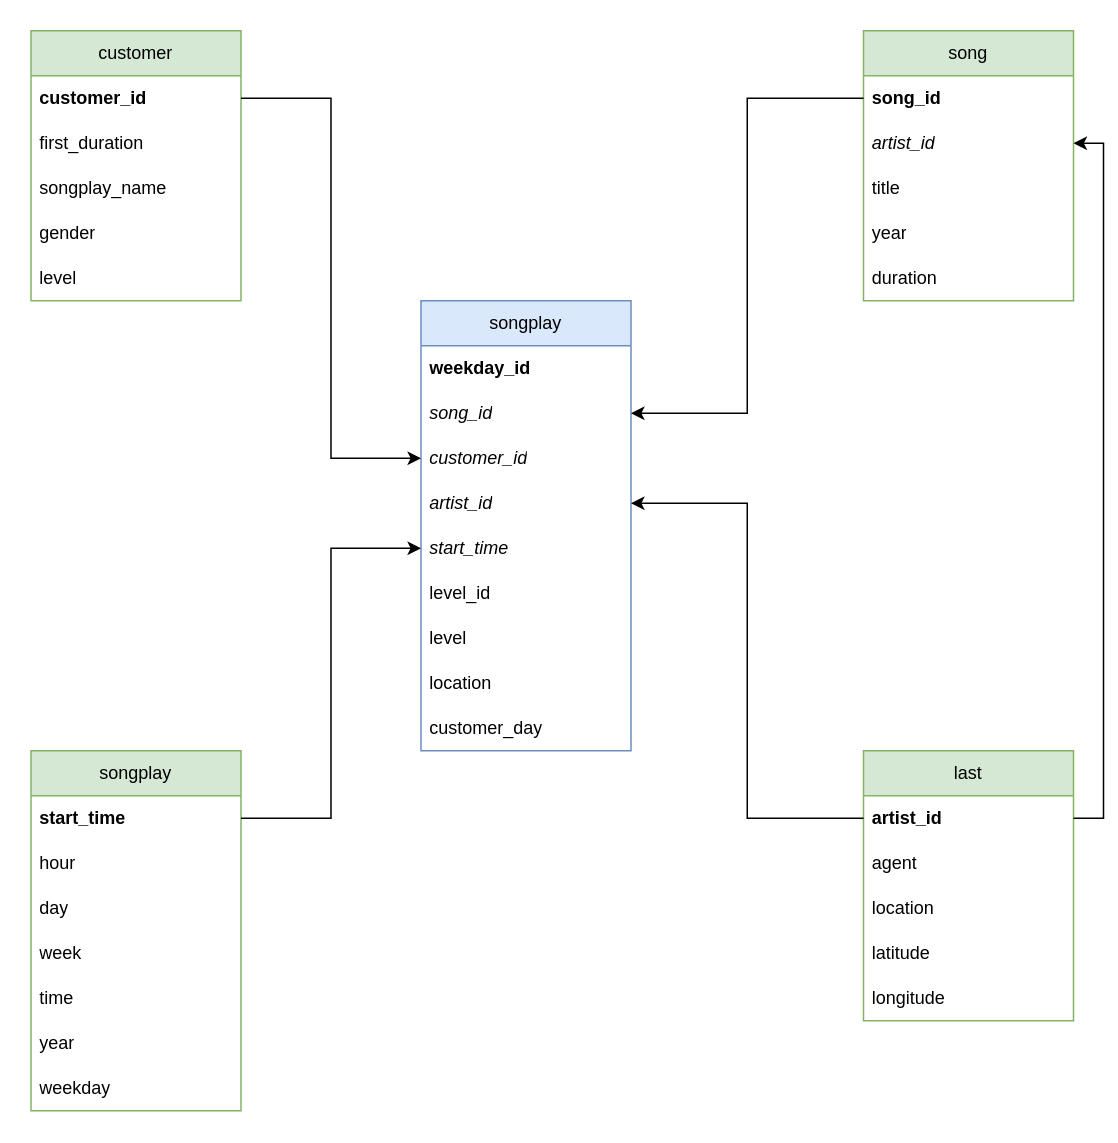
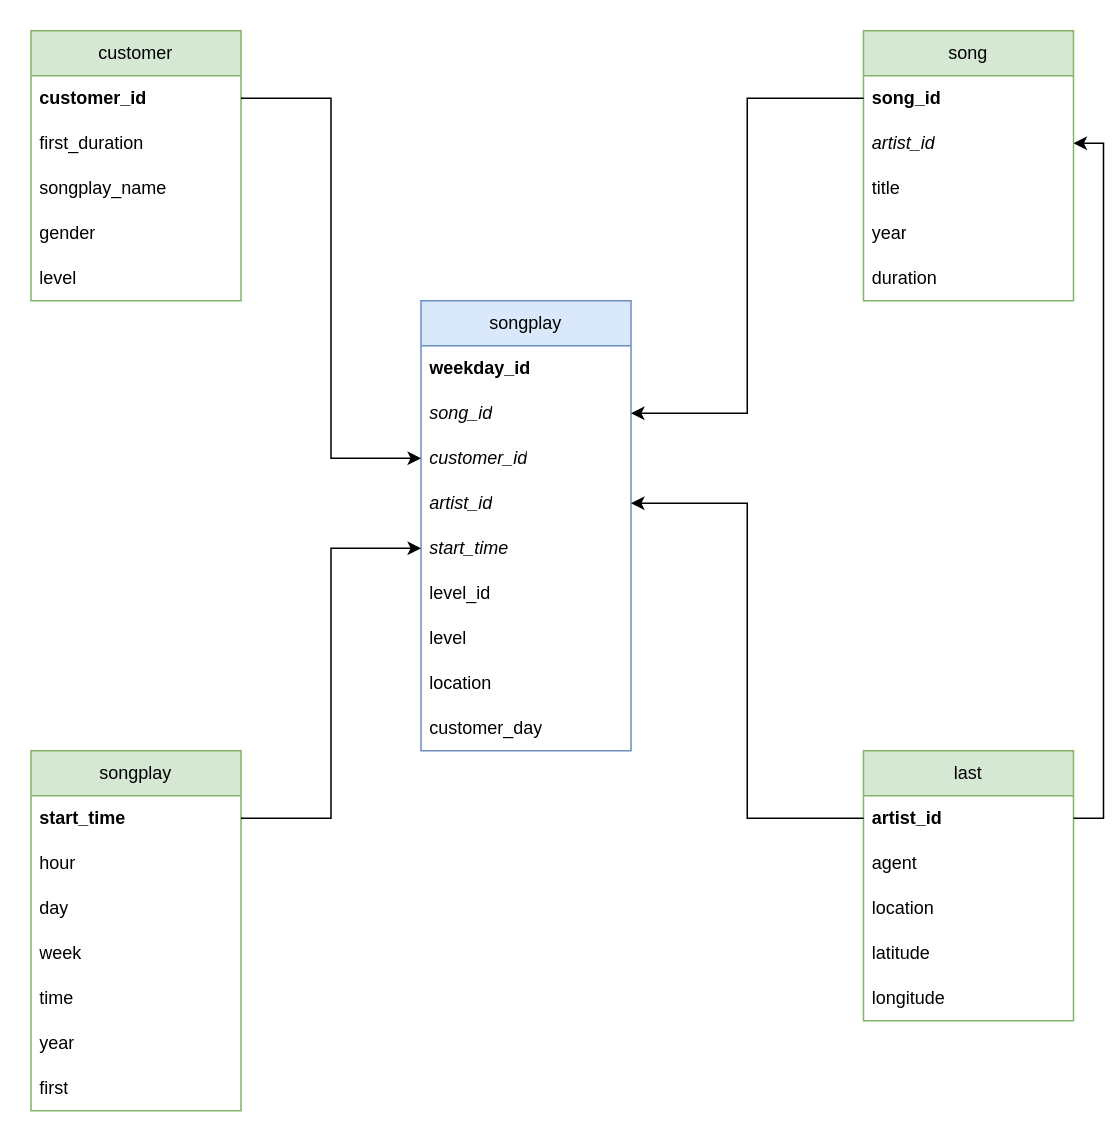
(75, 1088) -> (63, 1088)
